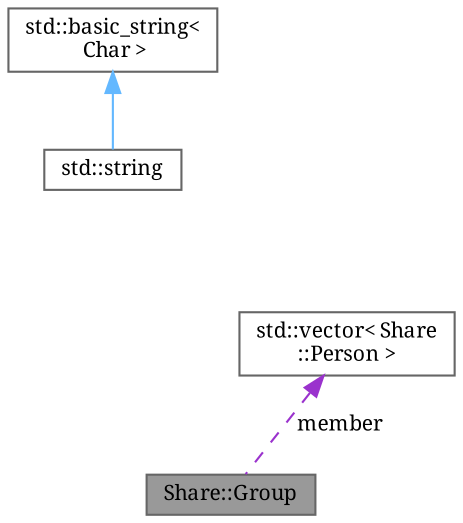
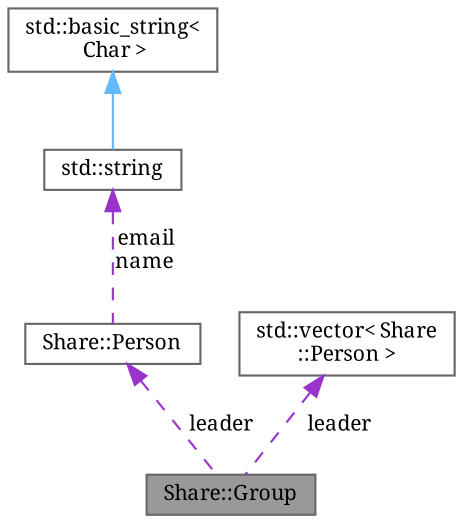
none -> (113, 344)
(338, 425) -> (338, 425)
